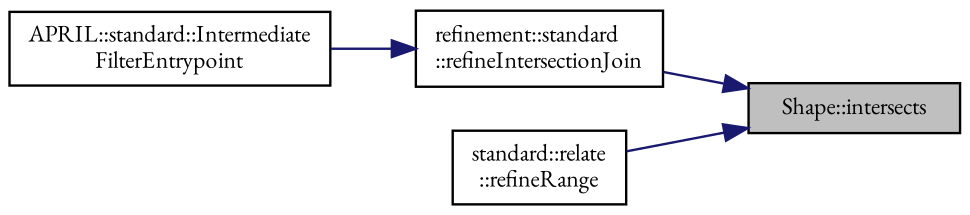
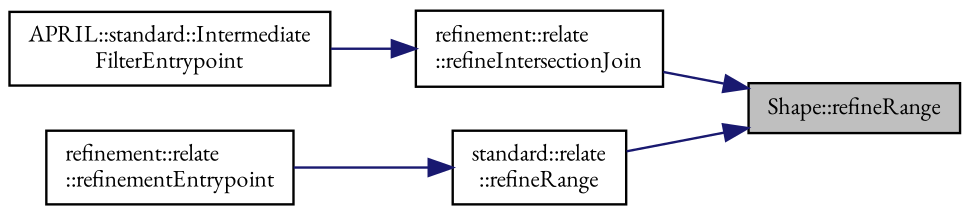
(539, 49) -> (539, 49)
(854, 108) -> (854, 108)
none -> (170, 168)
